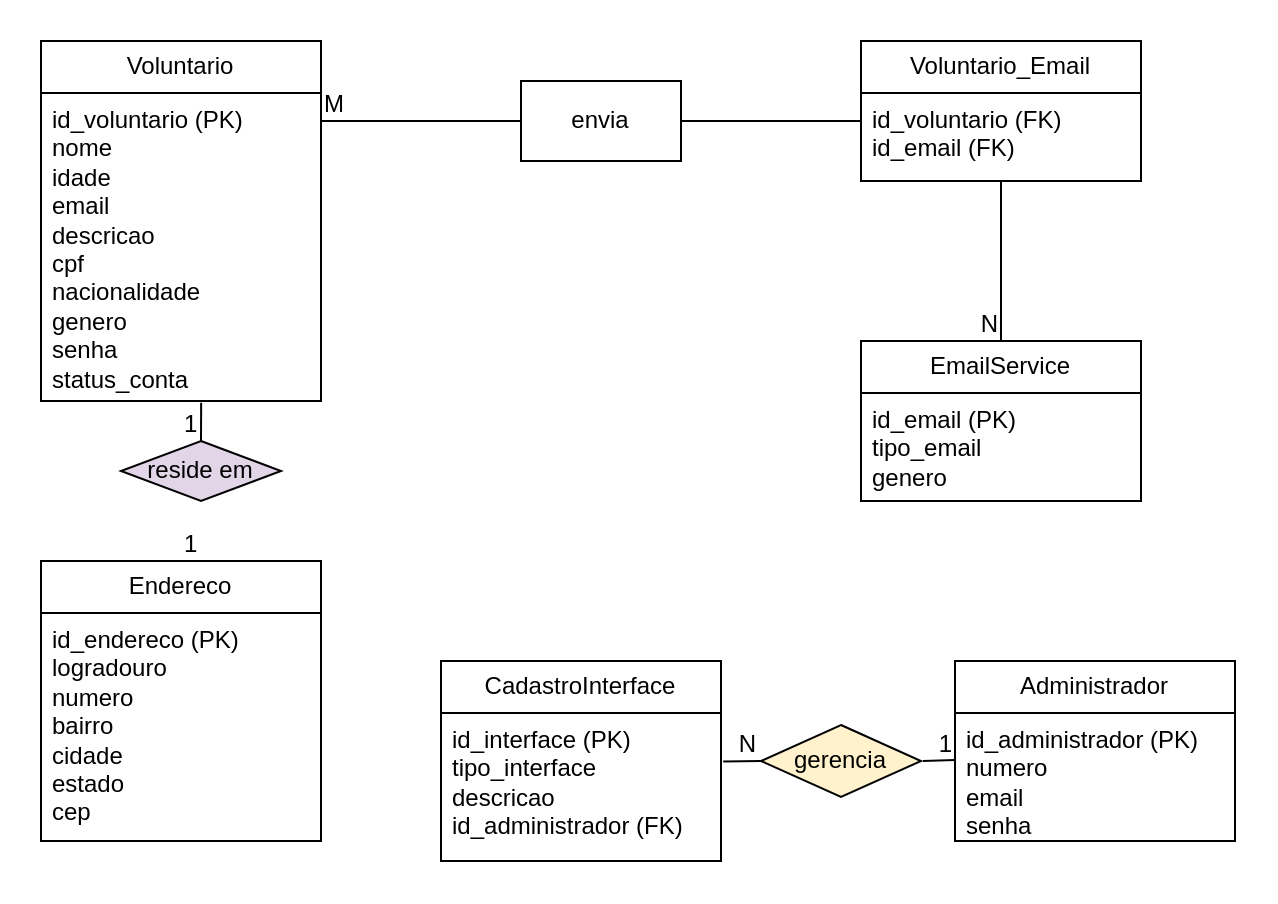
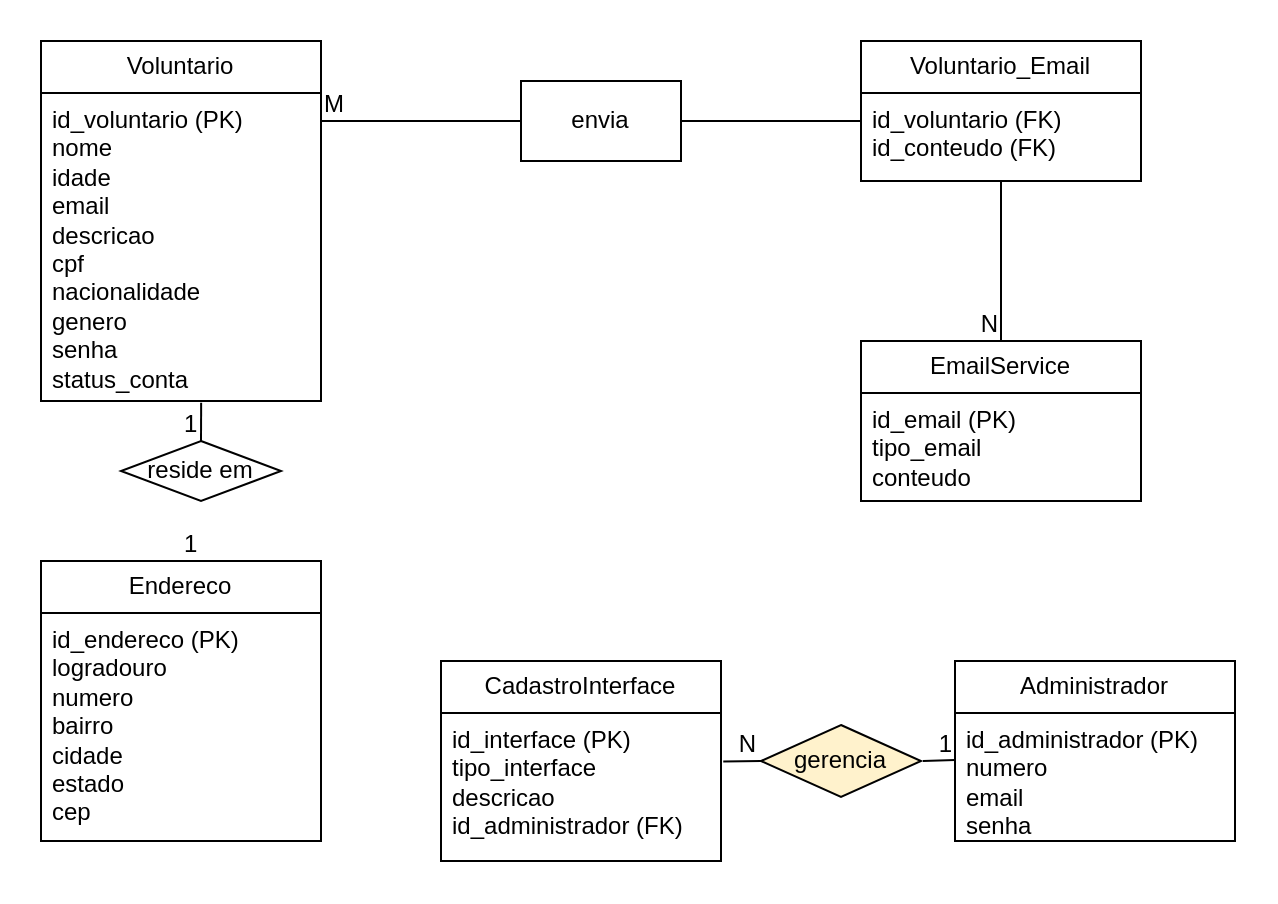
(981, 136) -> (981, 136)
(948, 450) -> (948, 450)
(201, 471) -> (201, 471)
